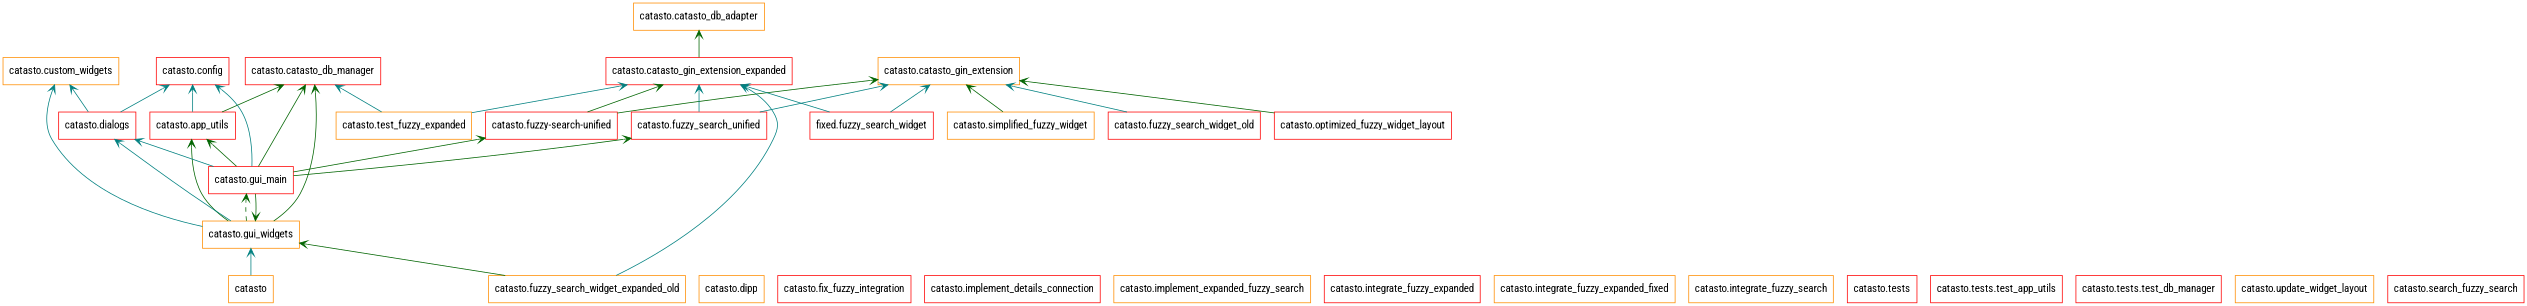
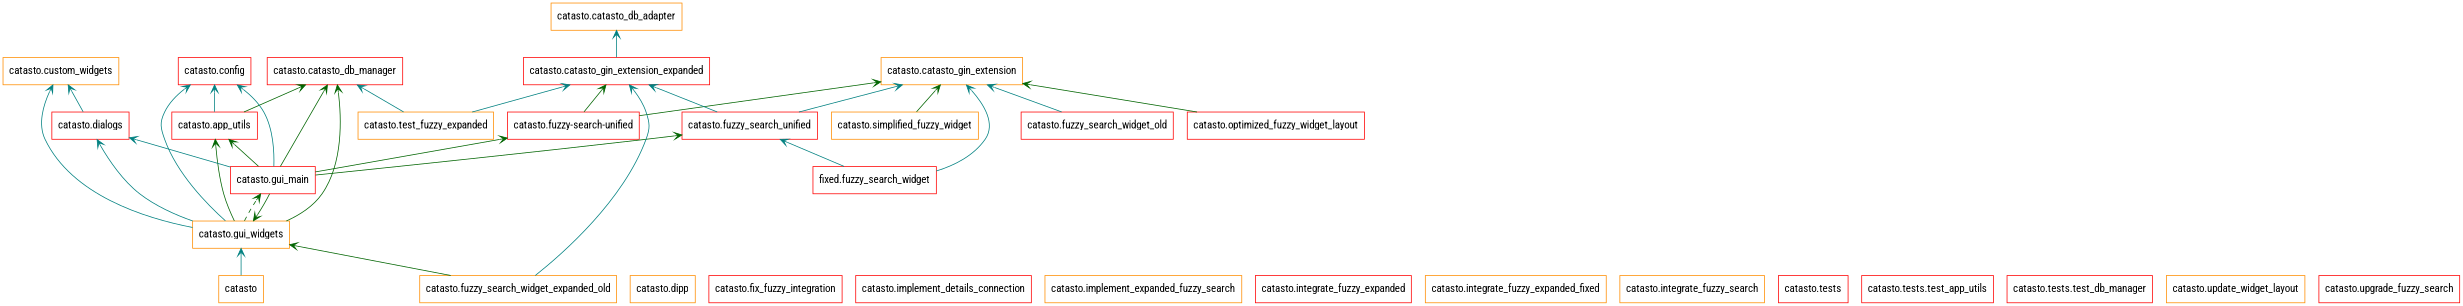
(699, 48) -> (617, 48)
(141, 100) -> (174, 159)
(789, 100) -> (816, 154)
(2456, 289) -> (2389, 289)
